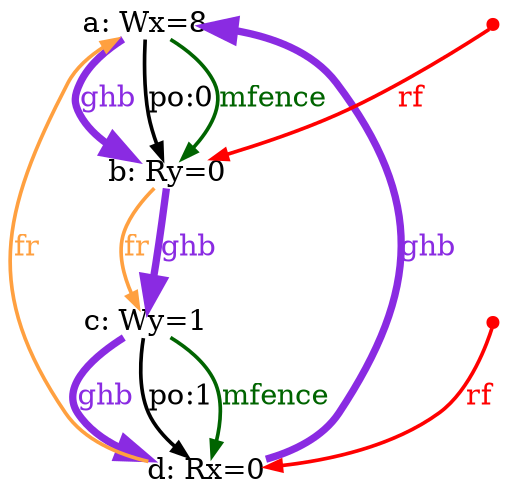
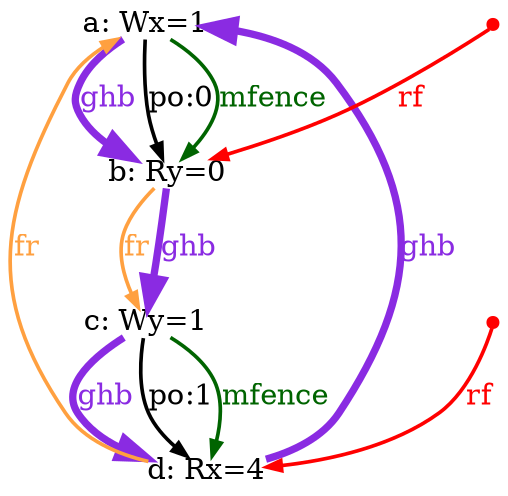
(146, 24) -> (146, 24)
(207, 472) -> (207, 472)
